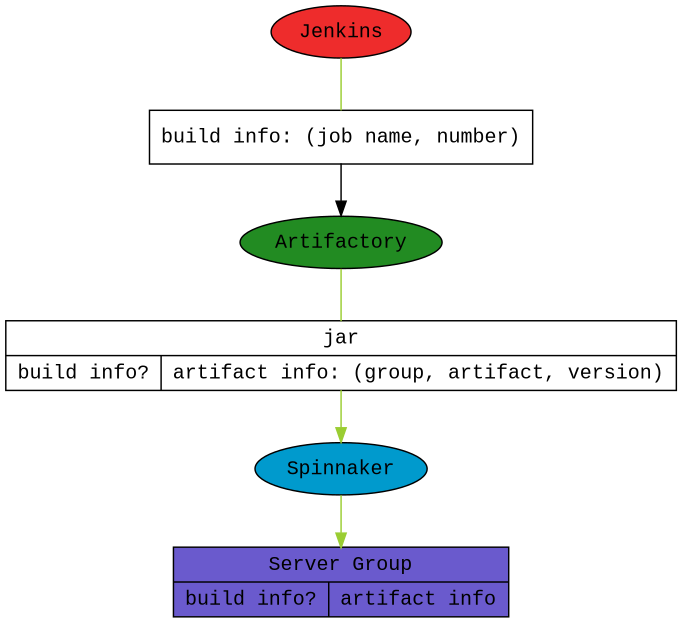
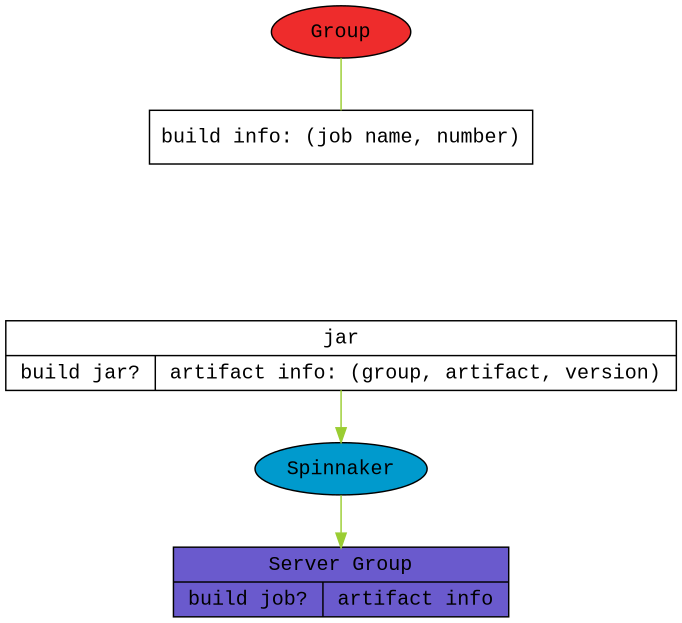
(341, 32) -> (341, 32)
(341, 242) -> none
(83, 372) -> (81, 372)
(251, 599) -> (248, 599)
